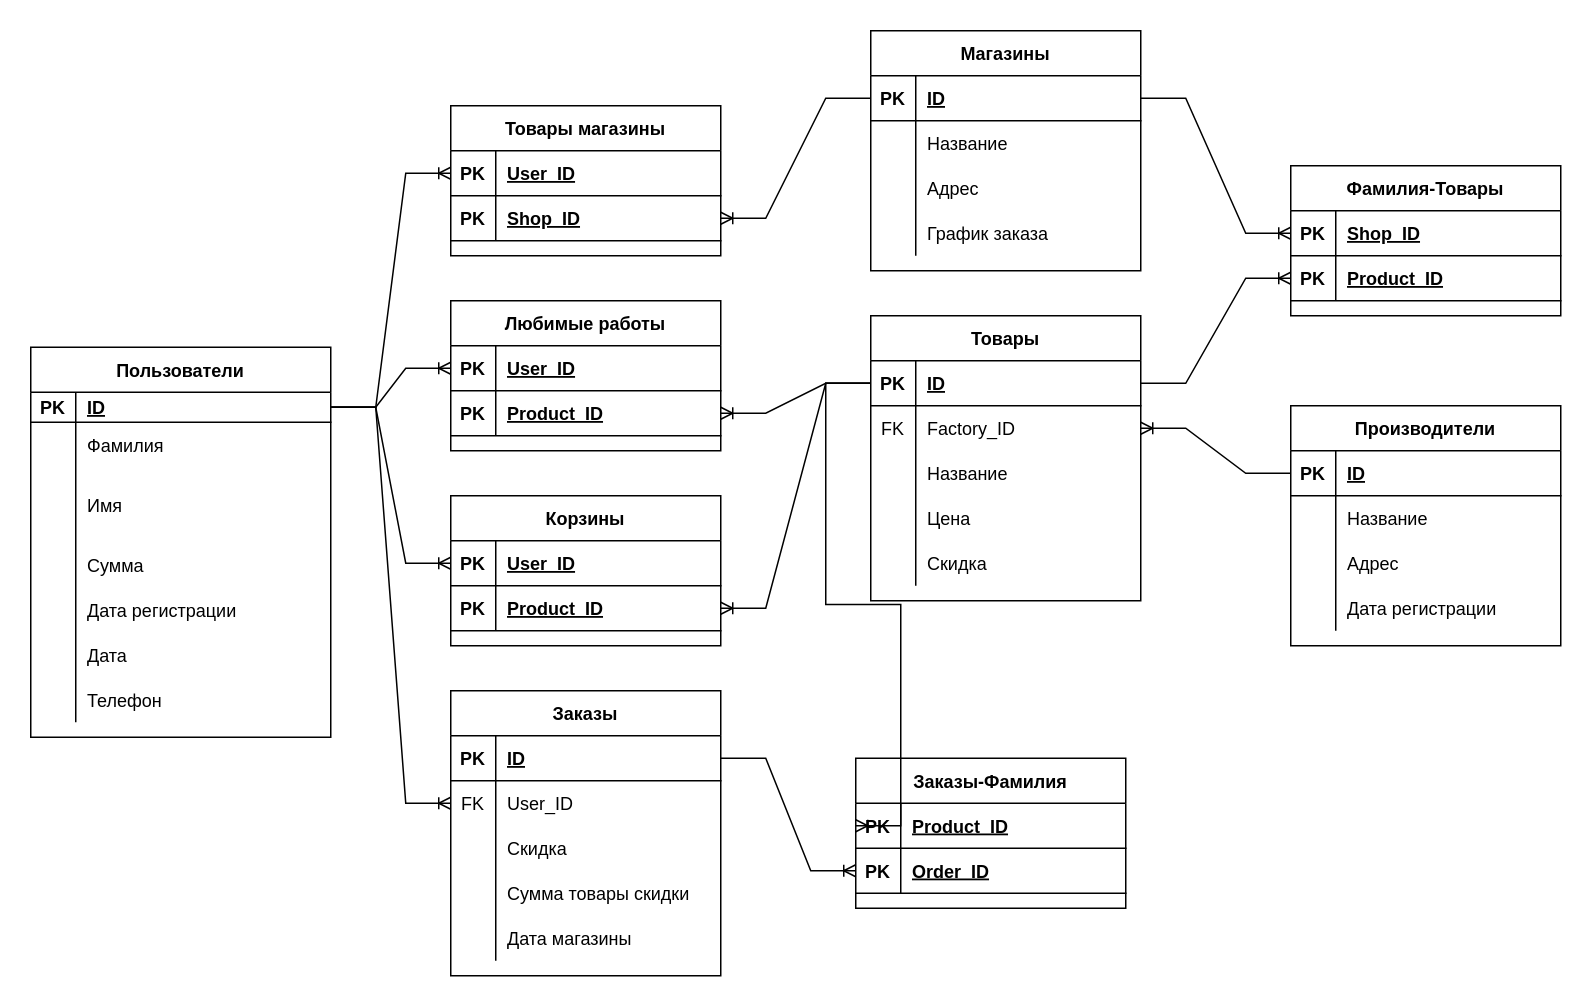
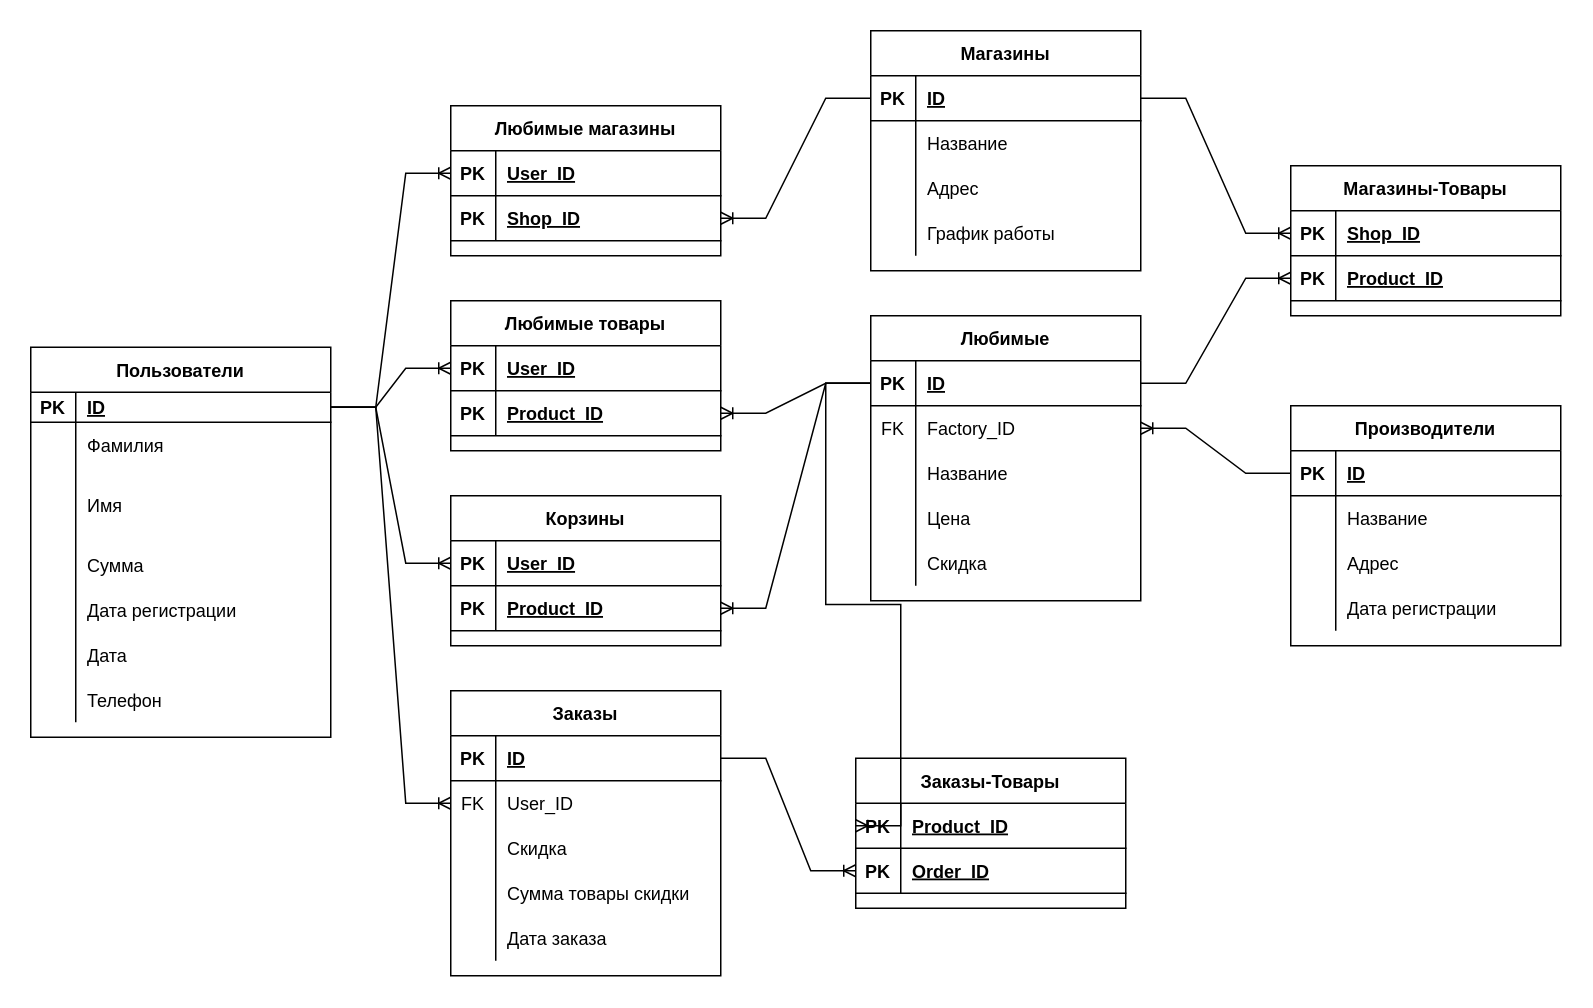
(585, 129) -> (585, 129)
(1425, 189) -> (1425, 189)
(990, 234) -> (990, 234)
(585, 324) -> (585, 324)
(1005, 339) -> (1005, 339)
(990, 782) -> (990, 782)
(570, 939) -> (560, 939)
